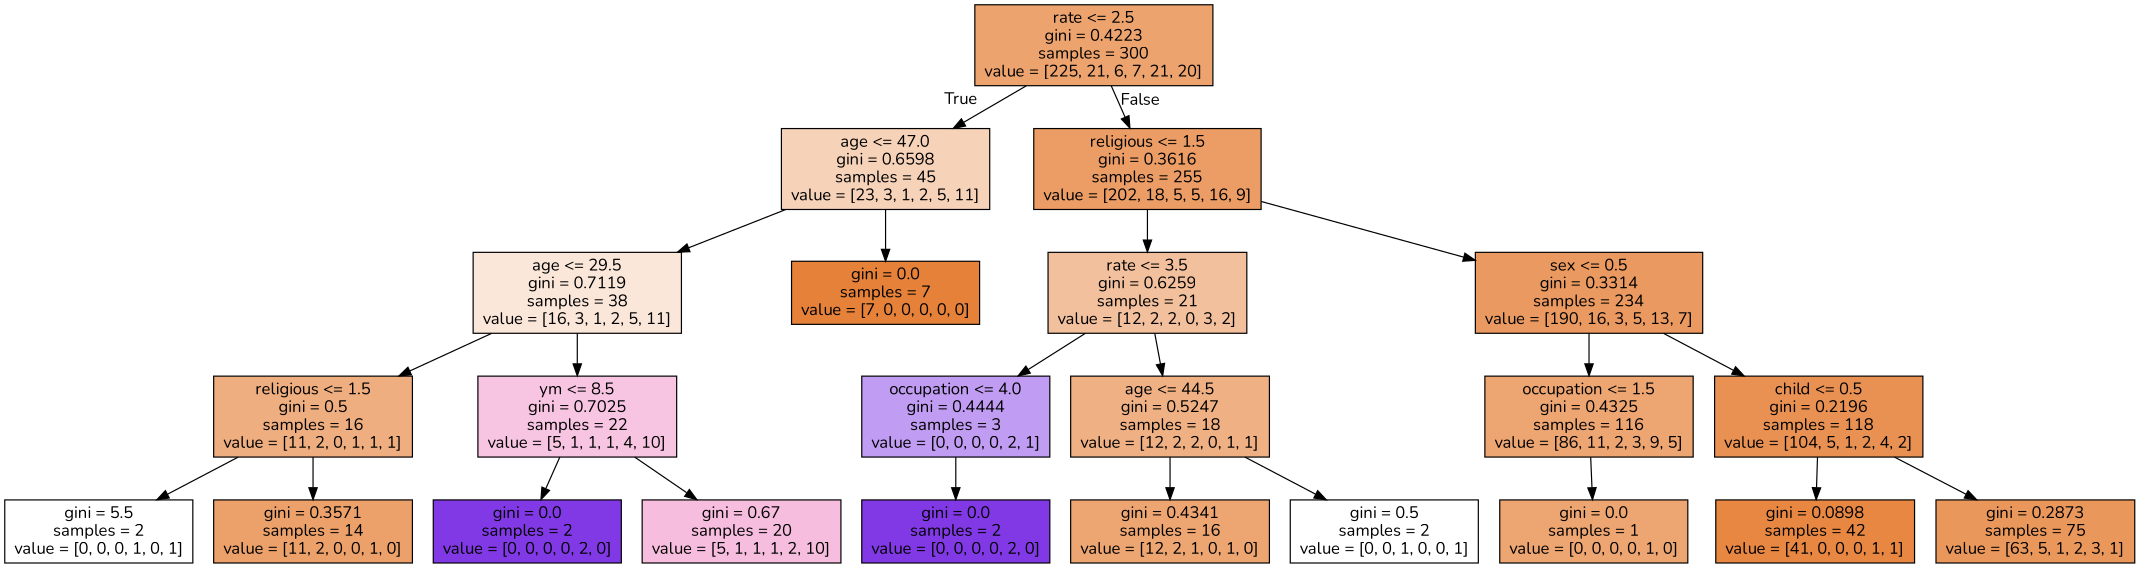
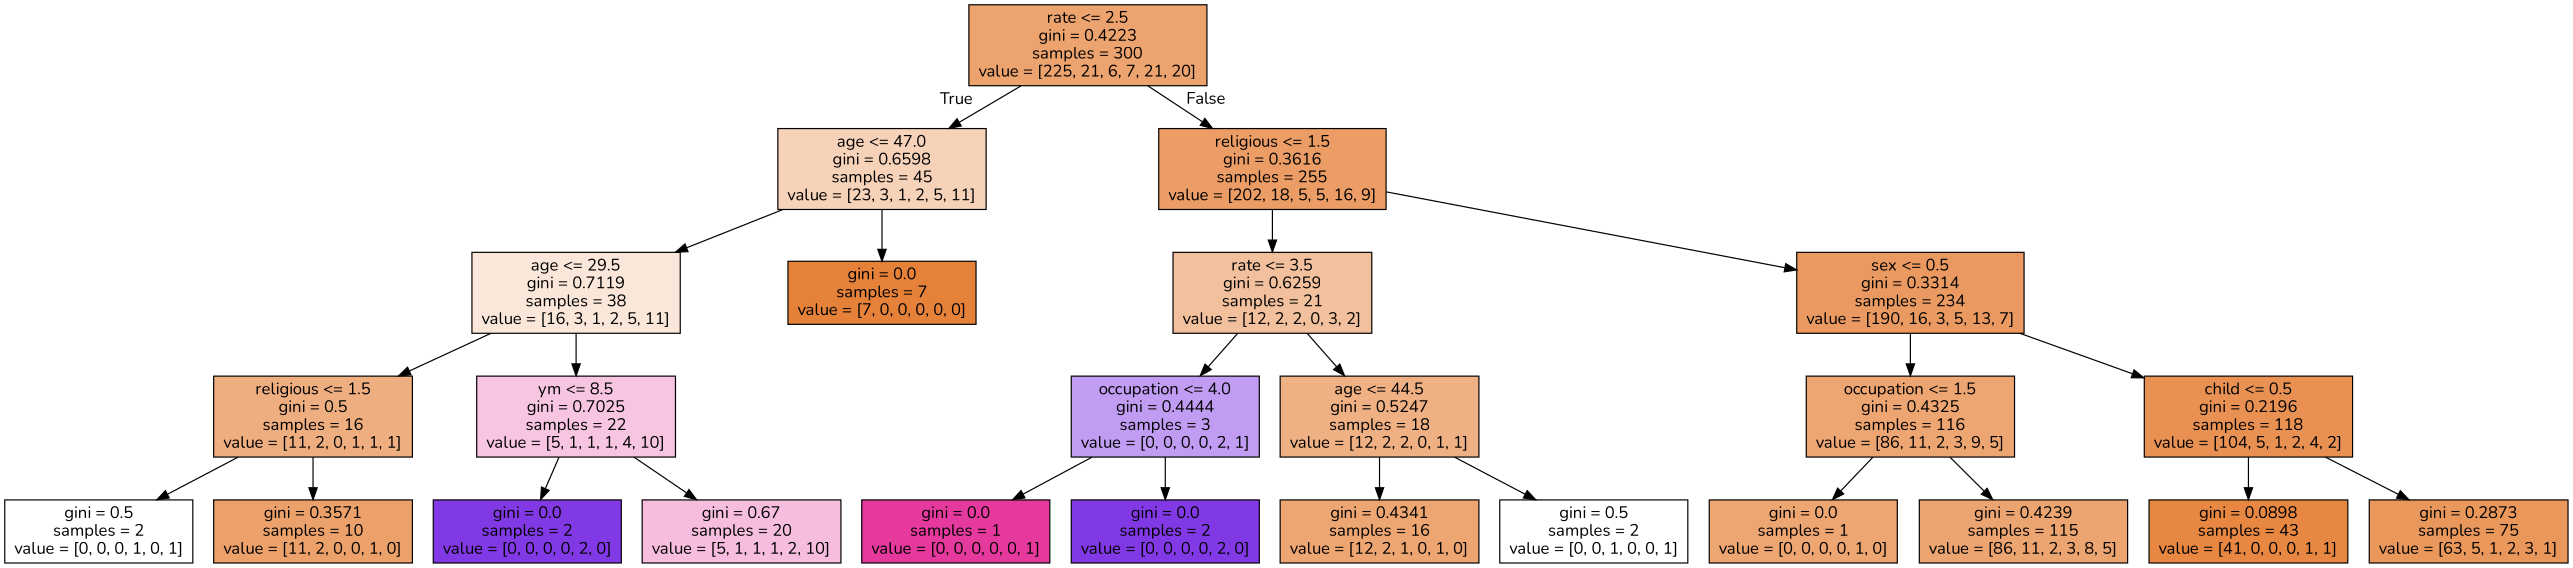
(99, 531) -> (99, 531)
(313, 531) -> (313, 531)
none -> (956, 531)
(1815, 531) -> (2248, 531)
none -> (2023, 531)
